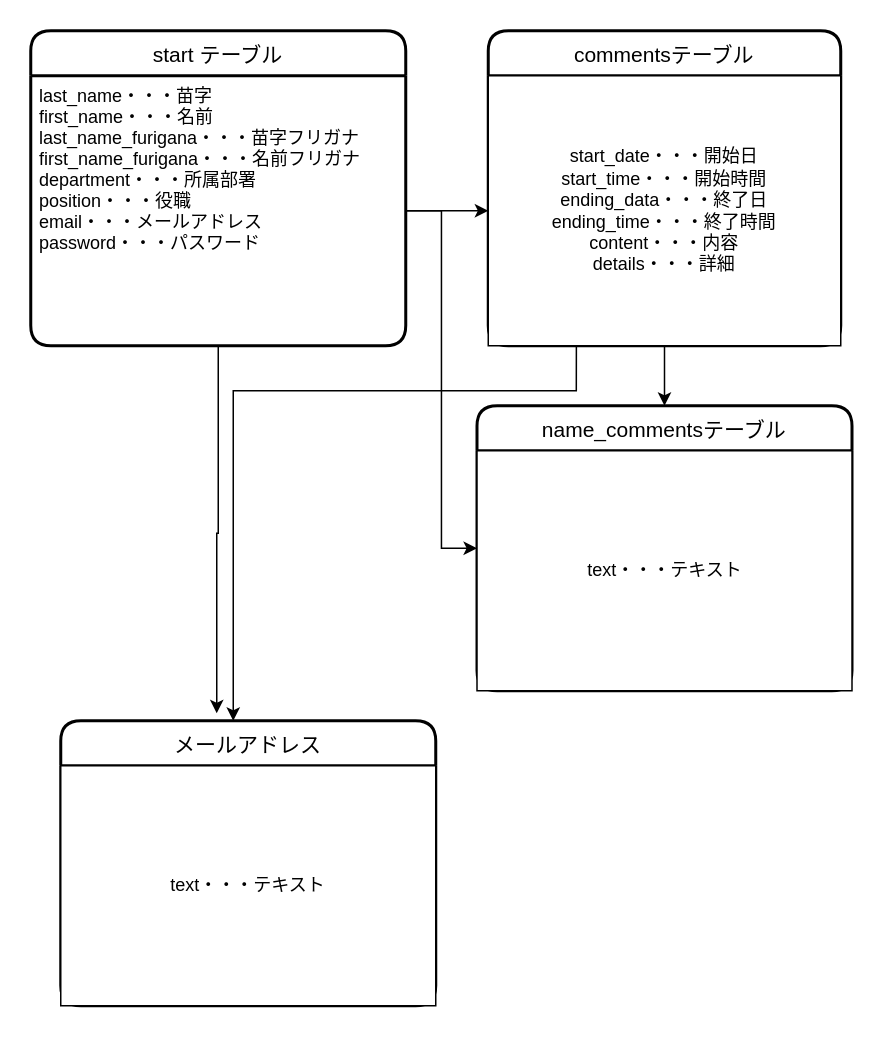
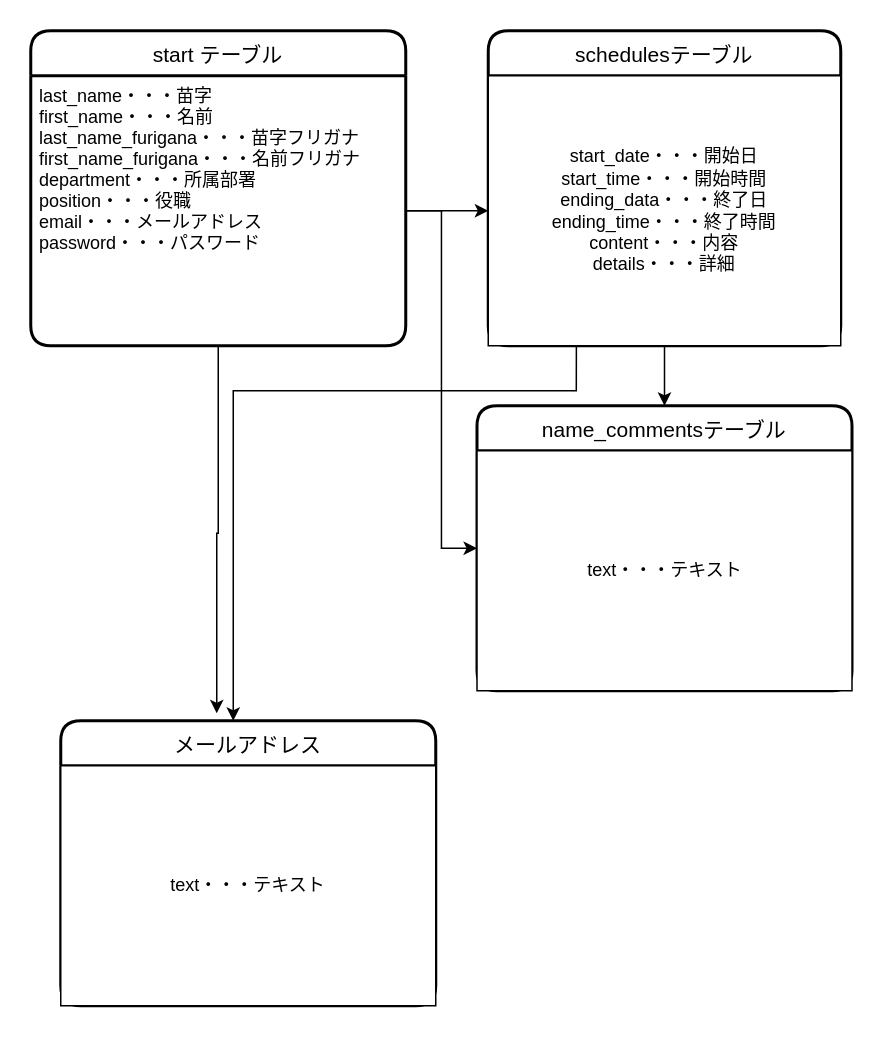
(664, 55) -> (664, 55)
